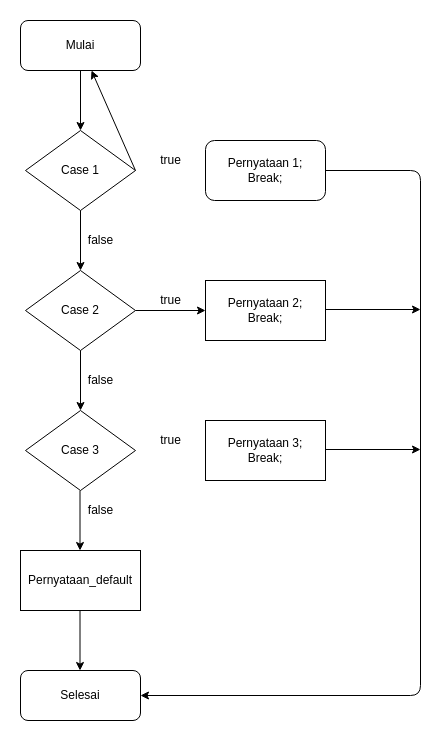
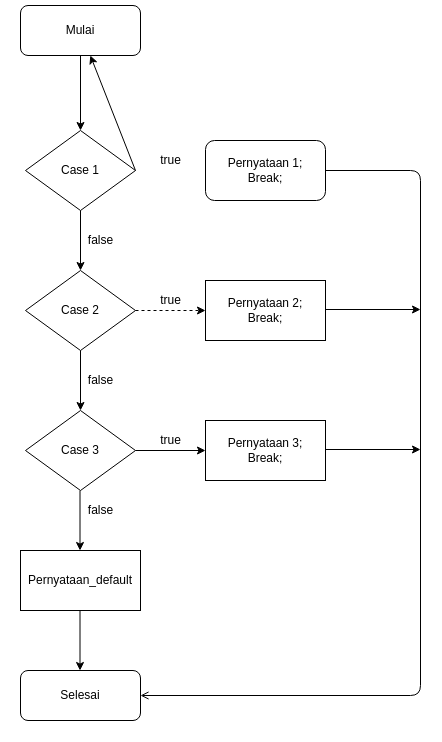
(81, 46) -> (81, 31)
(166, 311) -> (166, 311)
none -> (167, 451)
(149, 696) -> (147, 696)
